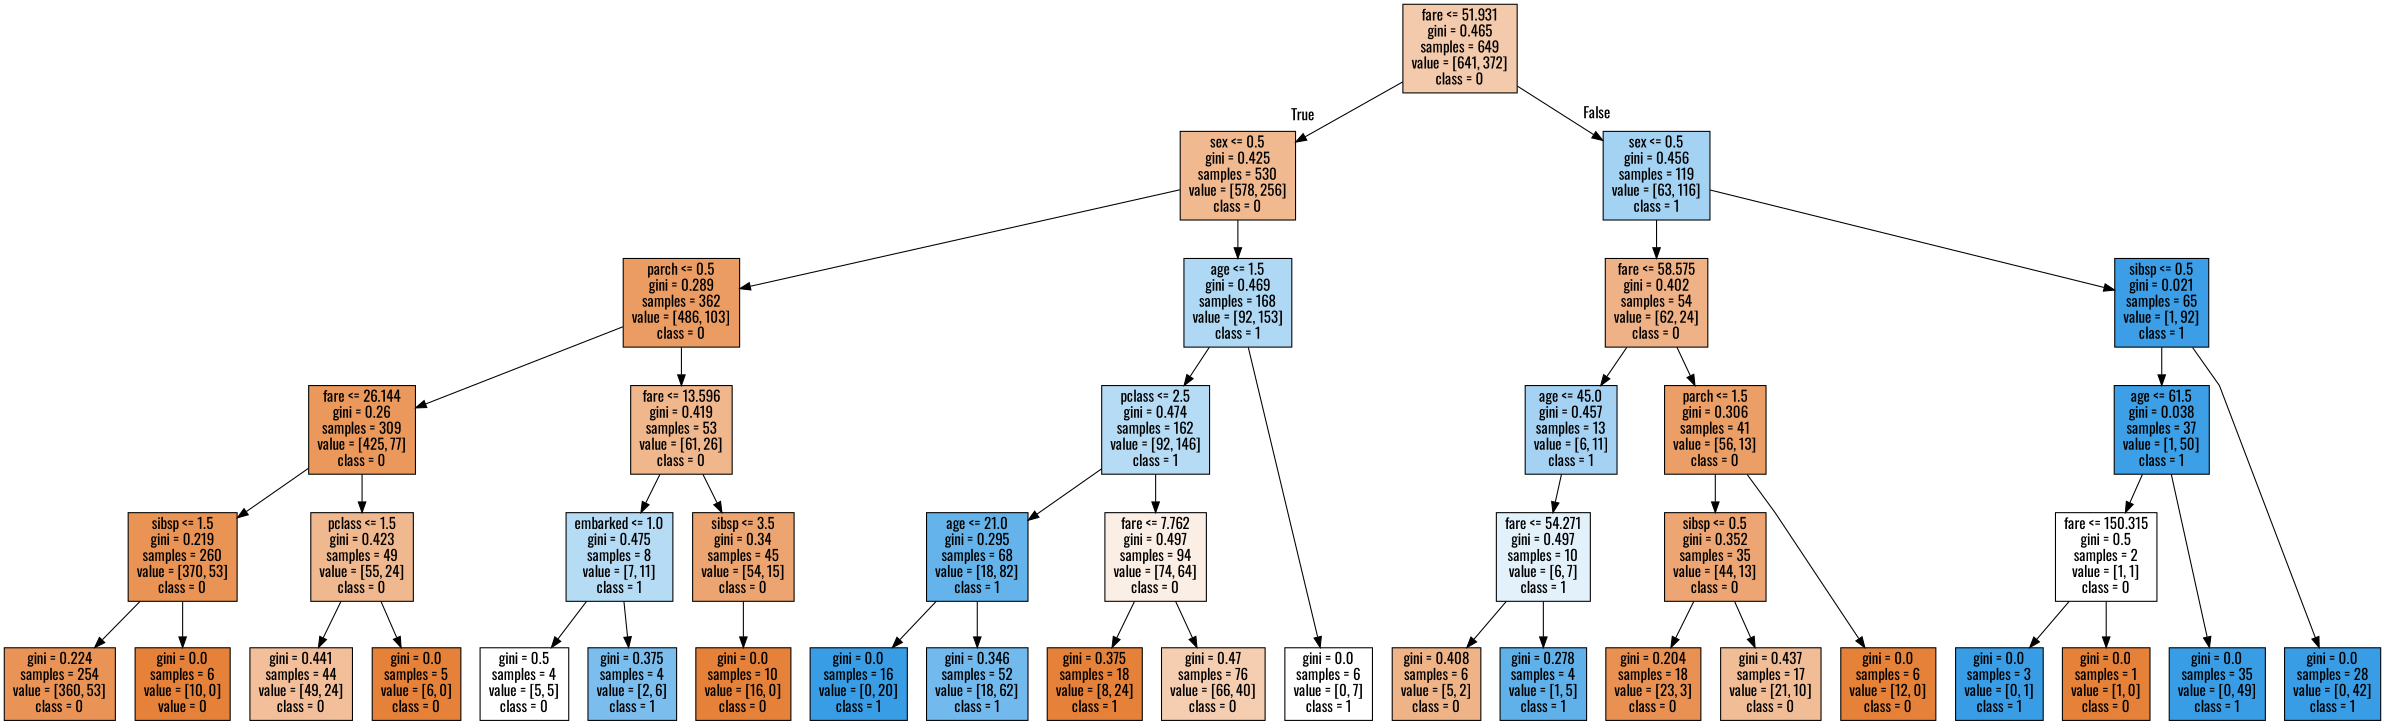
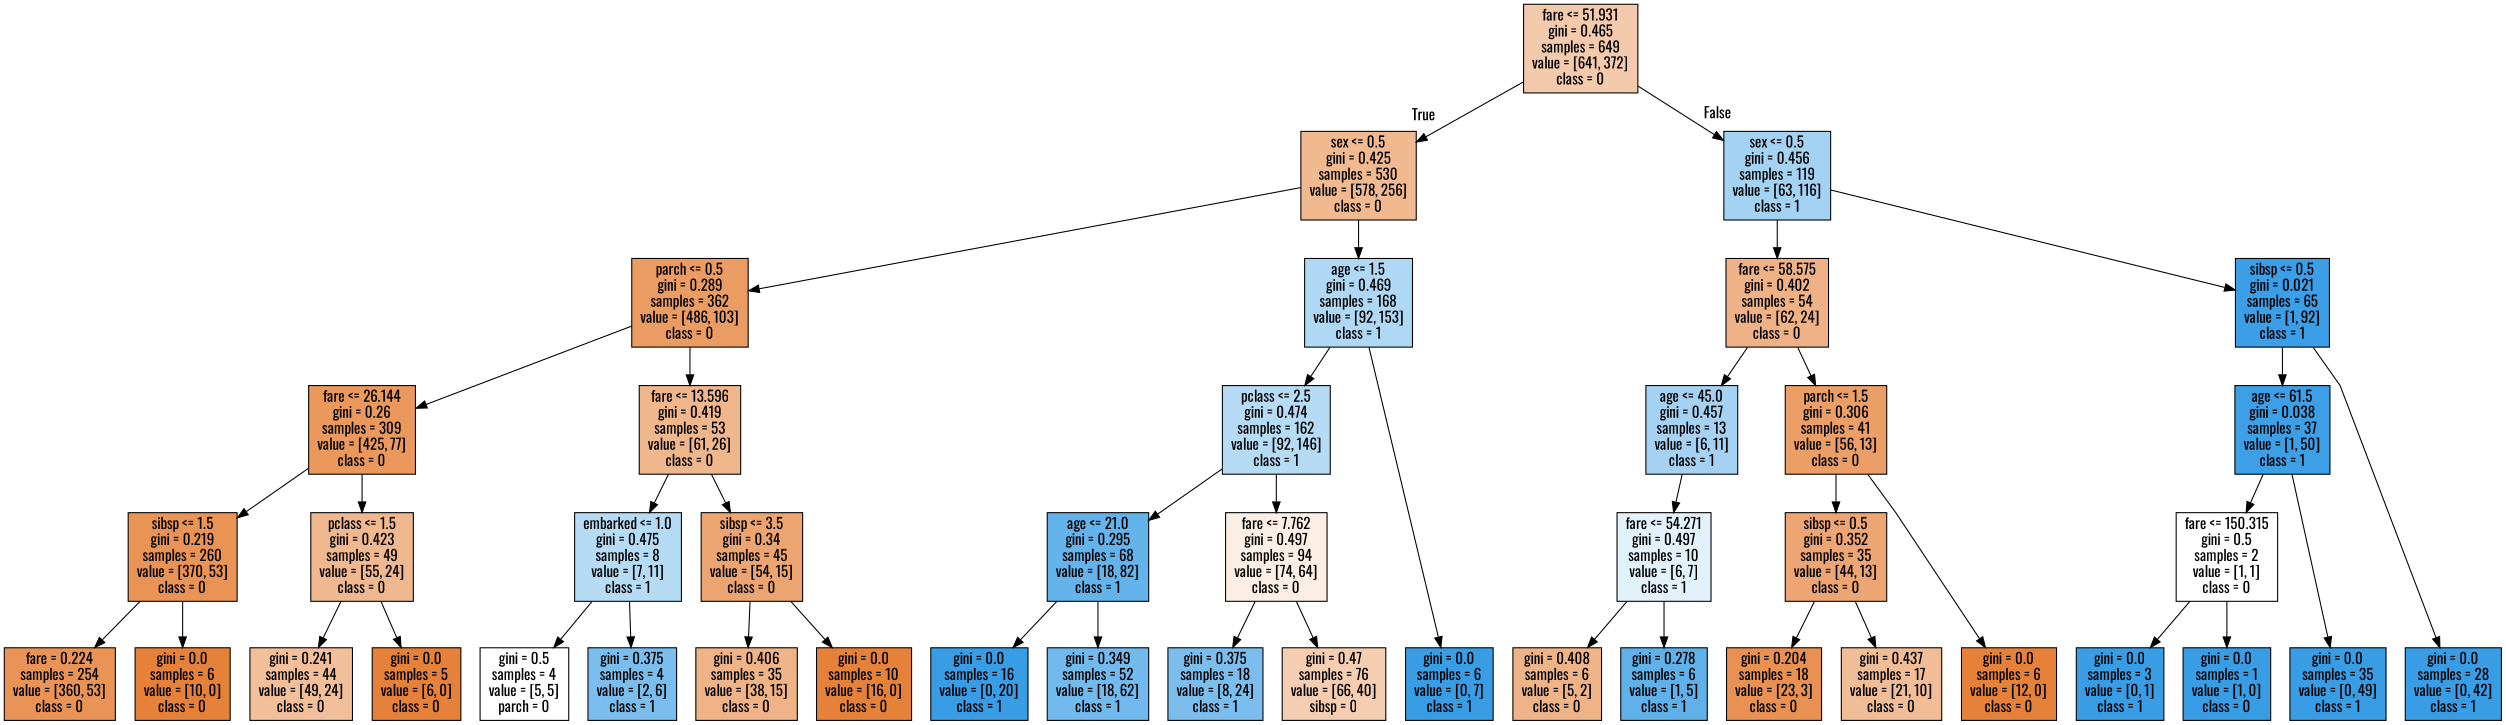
(60, 684) -> (60, 684)
(183, 684) -> (183, 684)
(301, 684) -> (301, 684)
(524, 684) -> (524, 684)
none -> (747, 684)
(977, 684) -> (1098, 684)
(1095, 684) -> (1215, 684)
(1213, 684) -> (1334, 684)
(1329, 684) -> (1449, 684)
(1543, 684) -> (1664, 684)
(2106, 684) -> (2227, 684)
